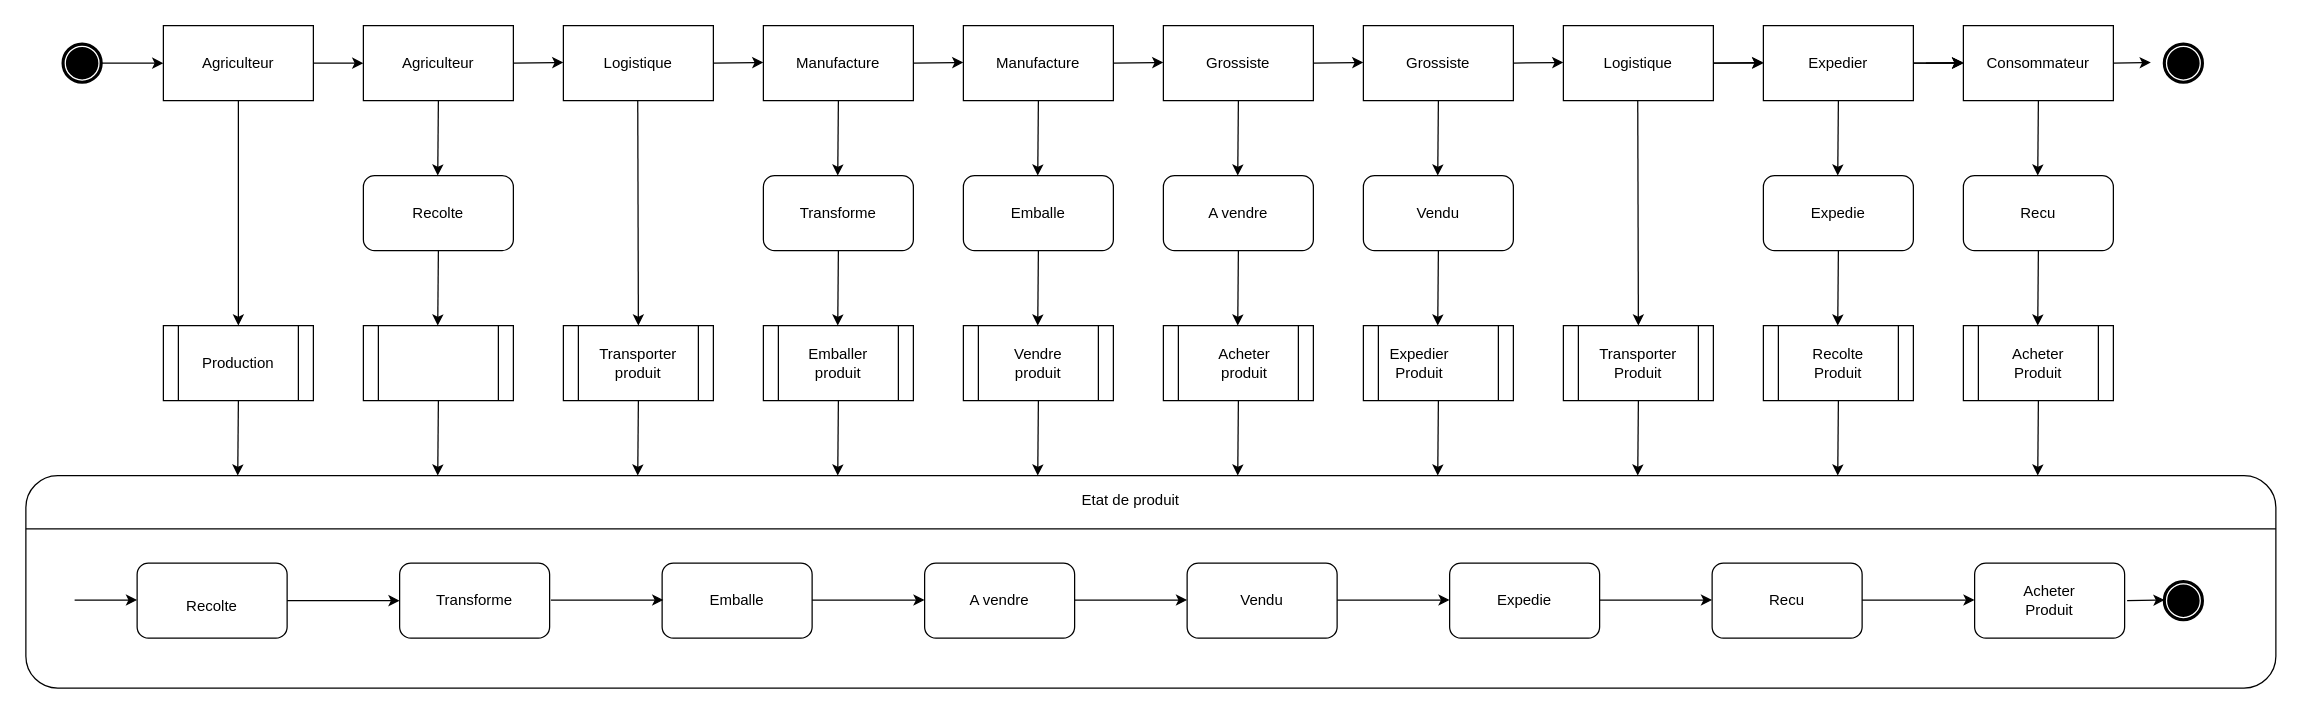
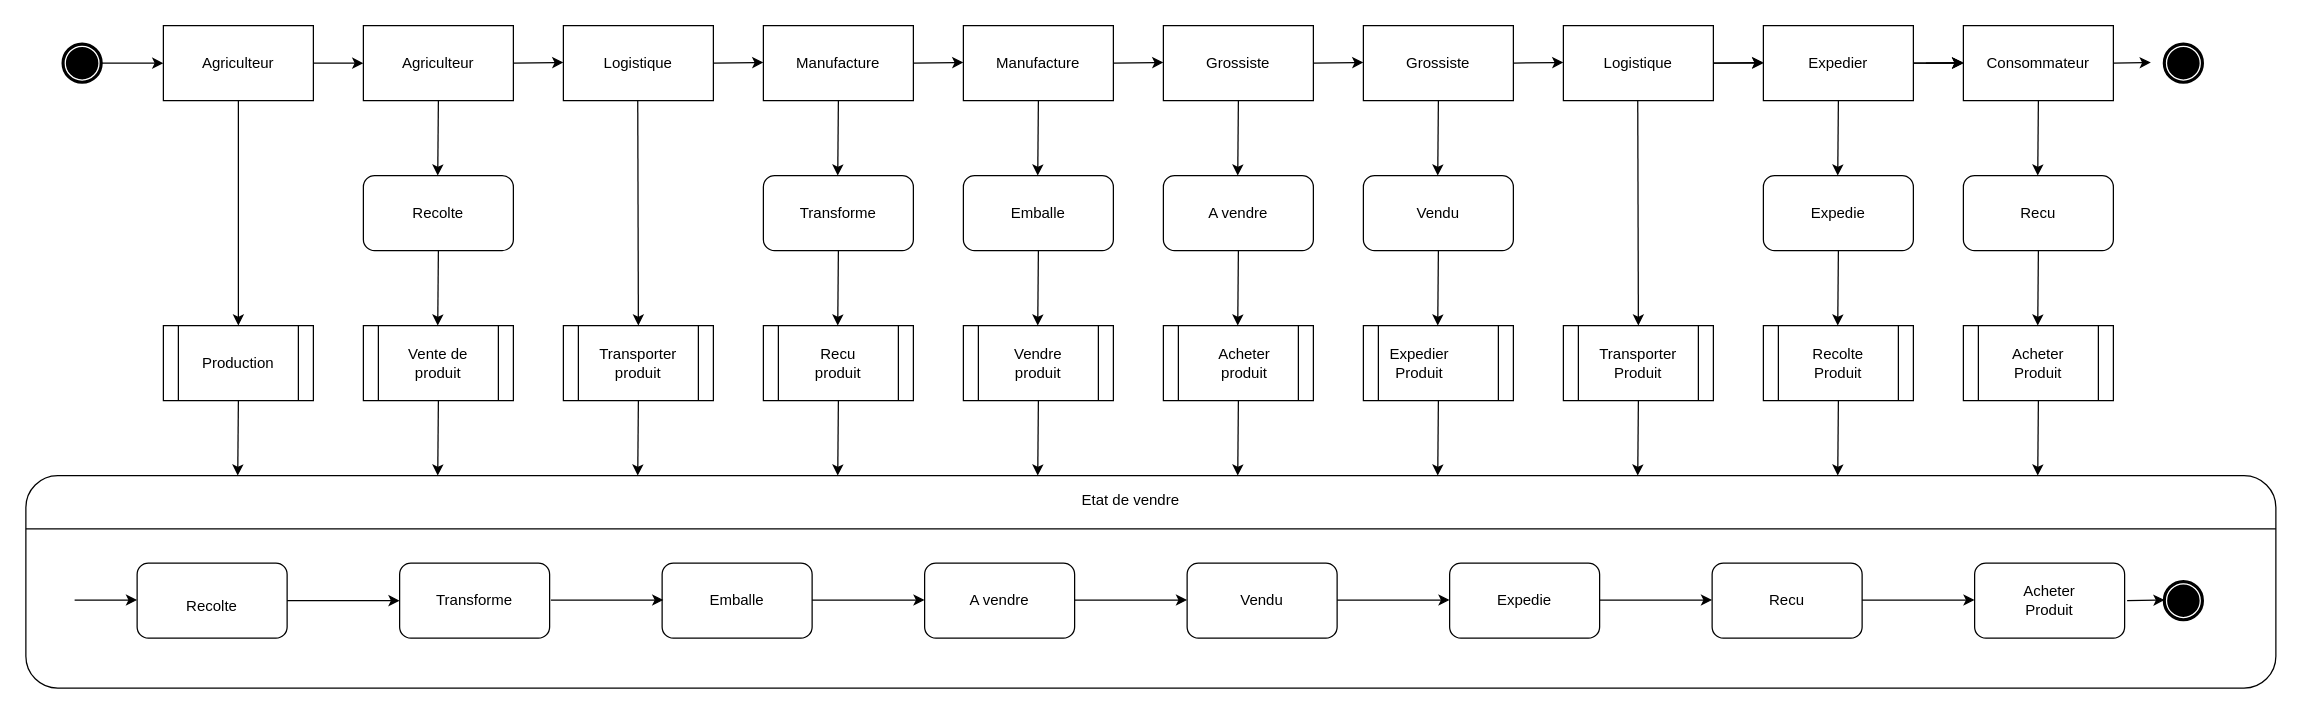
none -> (438, 363)
(838, 363) -> (838, 363)
(1131, 501) -> (1131, 501)
